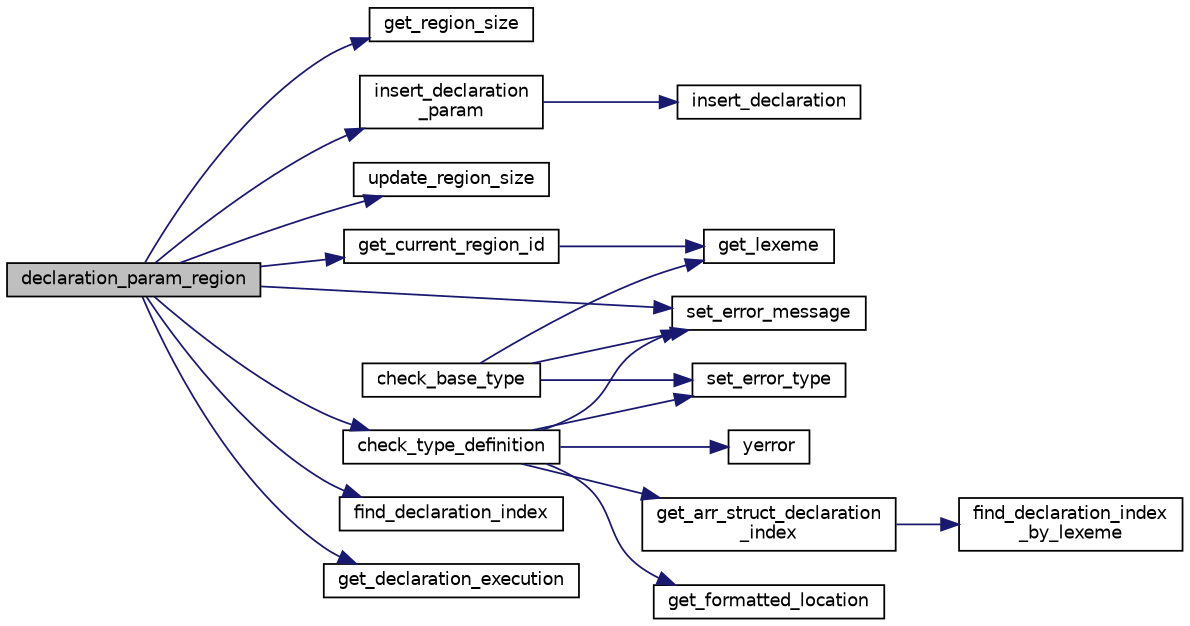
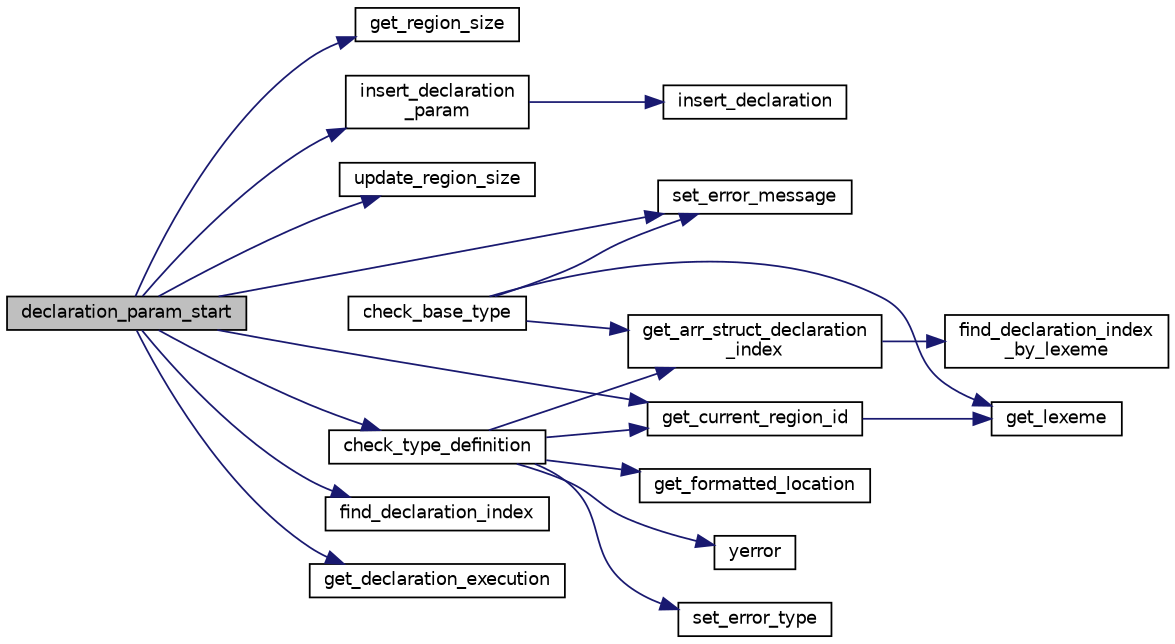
(134, 280) -> (127, 313)
(597, 380) -> (568, 325)
(603, 391) -> (588, 434)
